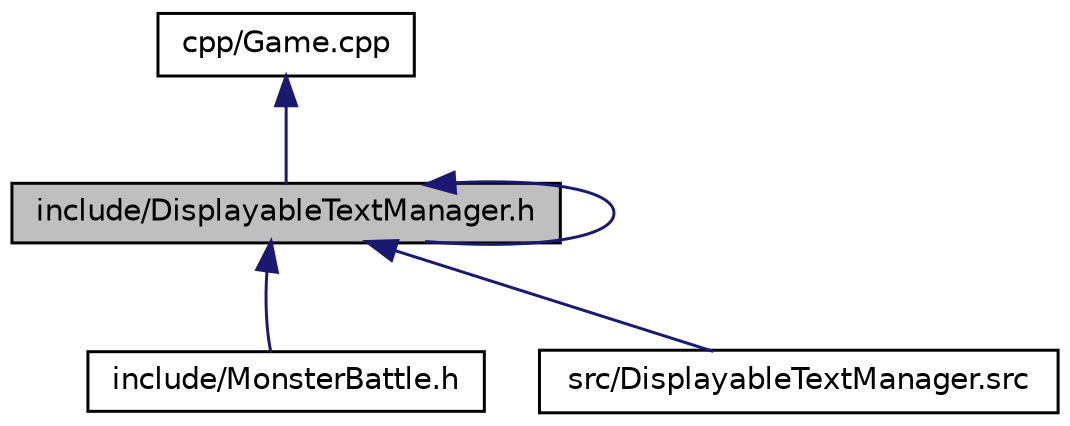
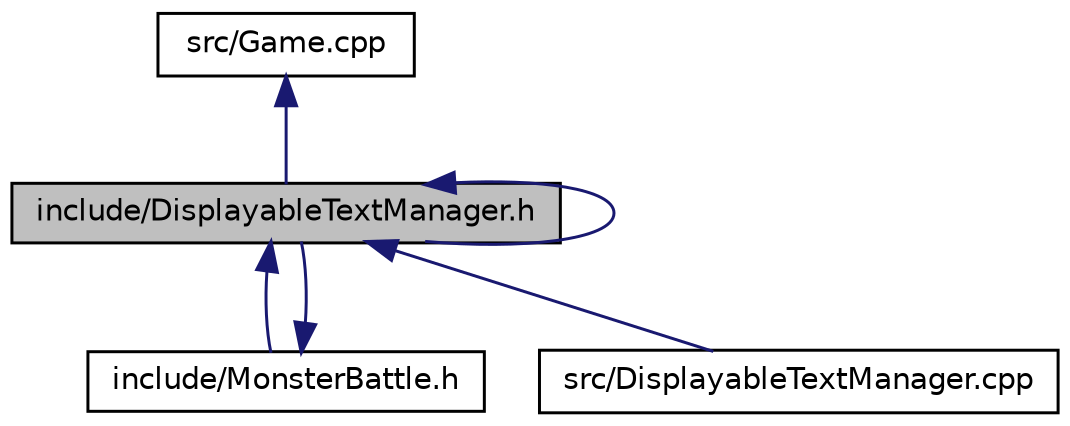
(286, 45) -> (286, 45)
none -> (306, 282)
(799, 382) -> (799, 382)
